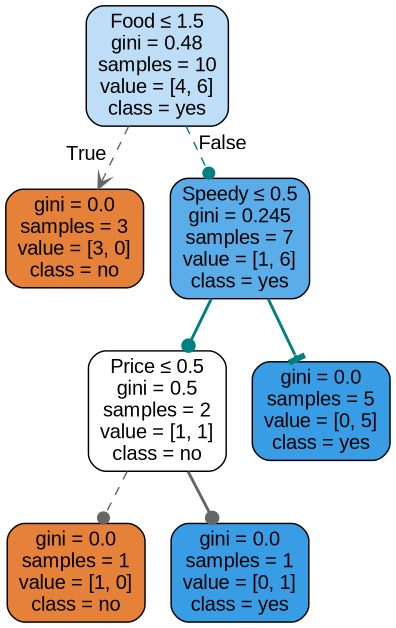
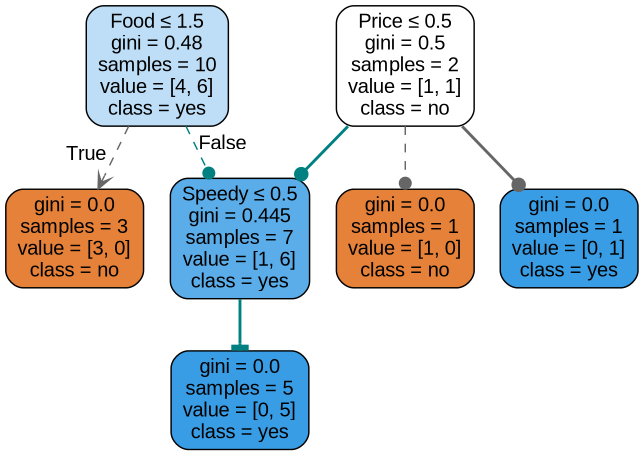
(240, 216) -> (240, 216)
(201, 319) -> (327, 148)
